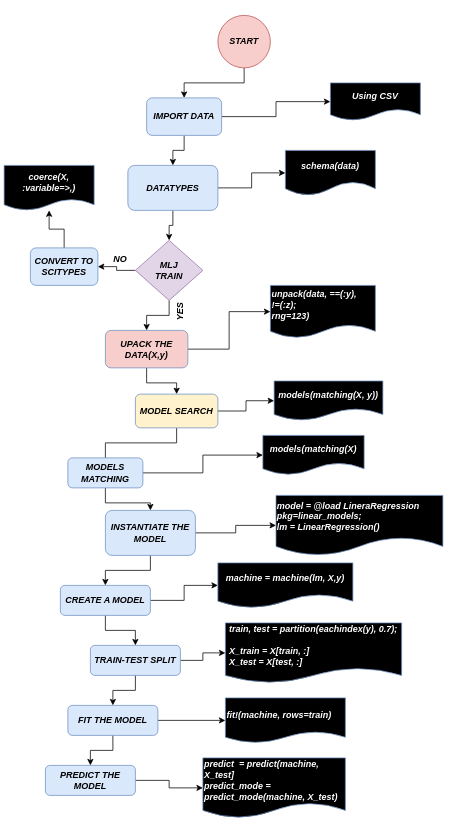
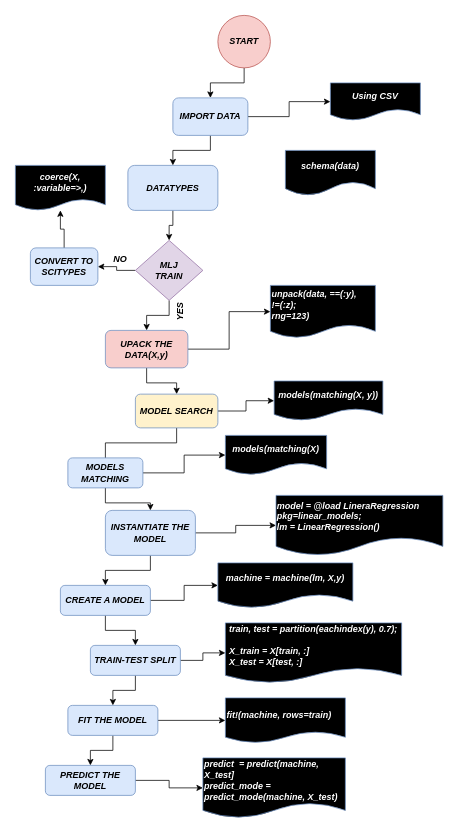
(184, 117) -> (210, 117)
(252, 182) -> none
(49, 188) -> (60, 188)
(314, 455) -> (276, 455)
